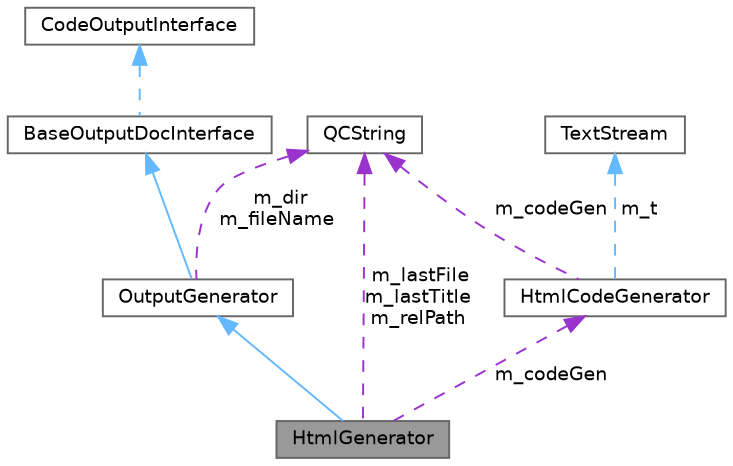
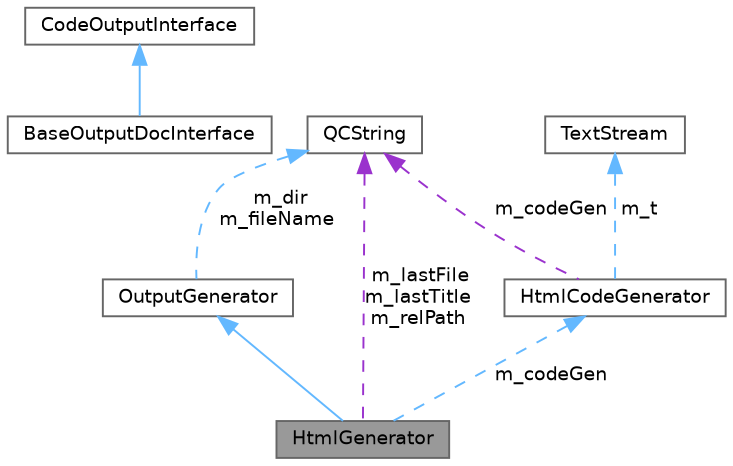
(140, 91) -> (140, 91)
(214, 196) -> (214, 196)
(172, 226) -> none
(480, 373) -> (480, 373)
